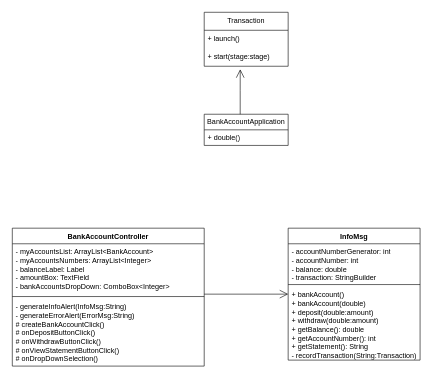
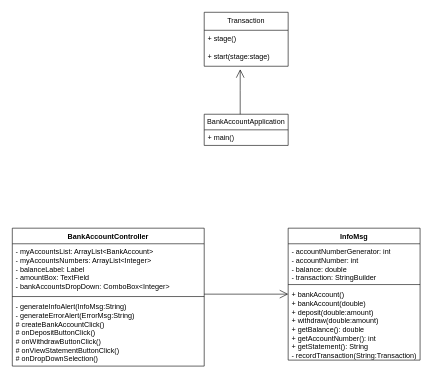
(226, 39) -> (225, 39)
(226, 138) -> (222, 138)
